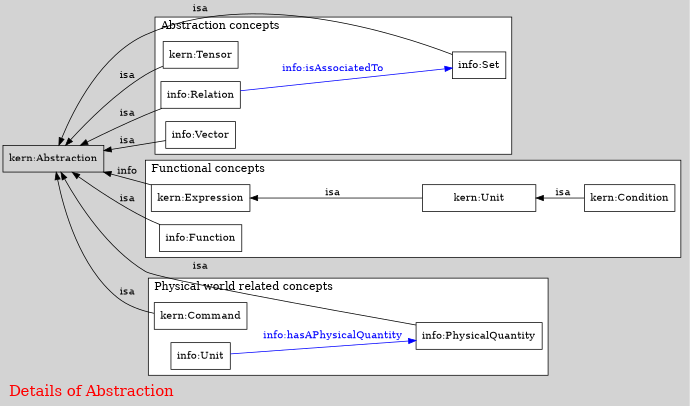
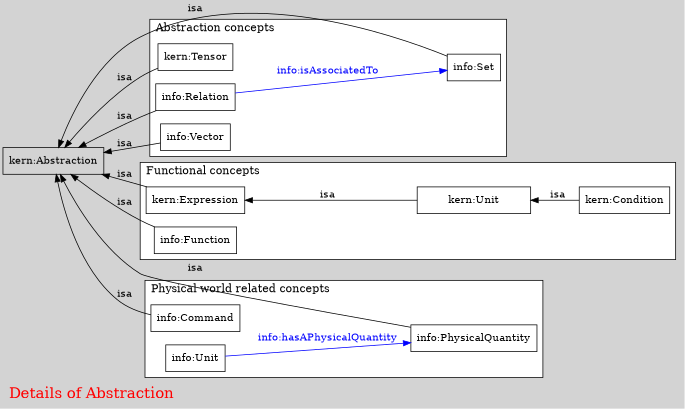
(128, 171) -> (125, 174)
(201, 316) -> (195, 318)
